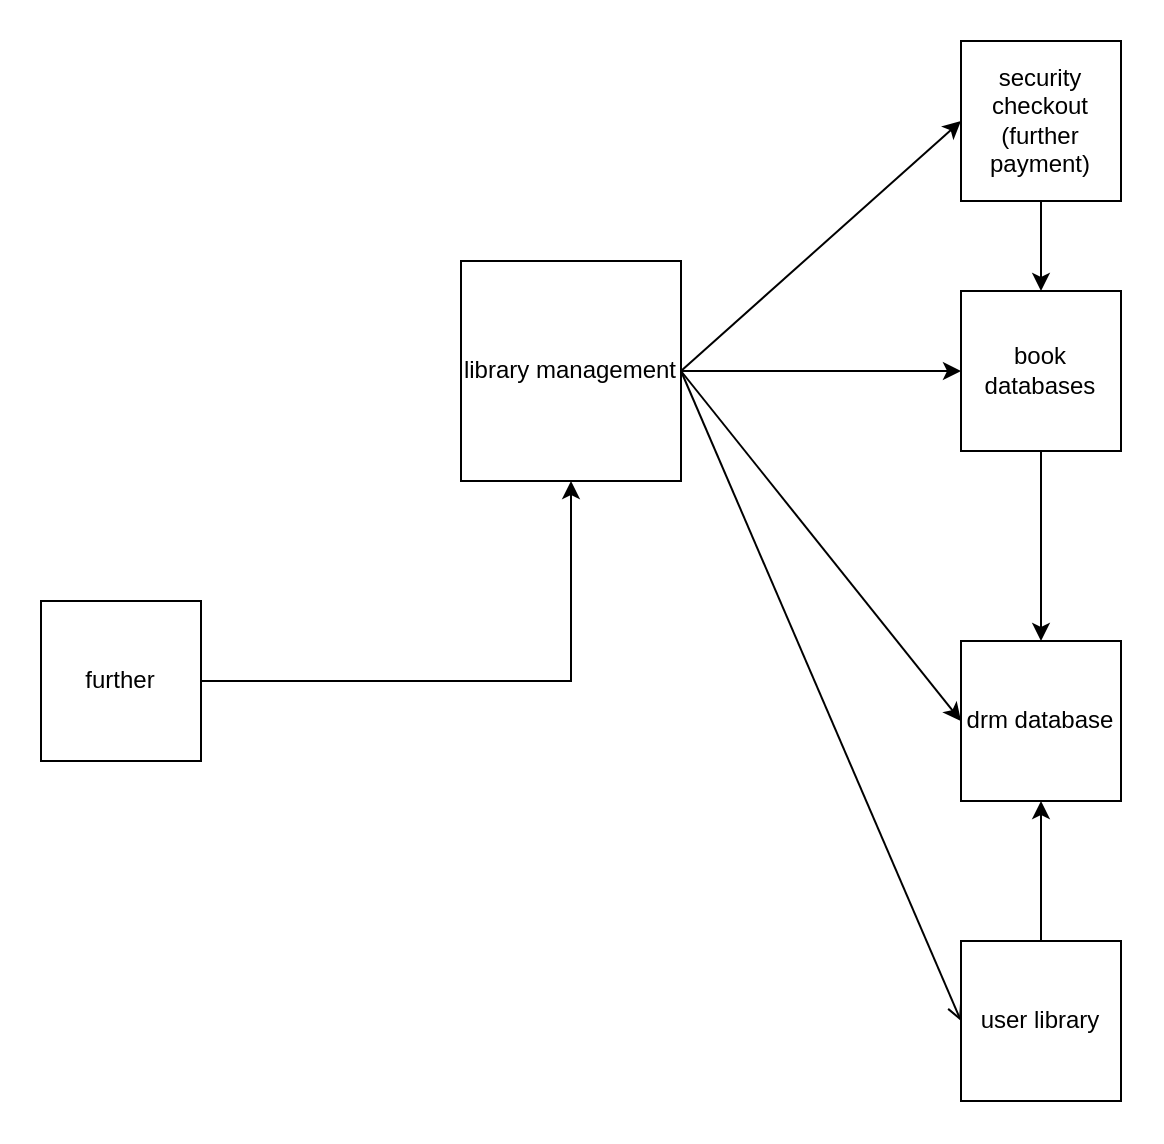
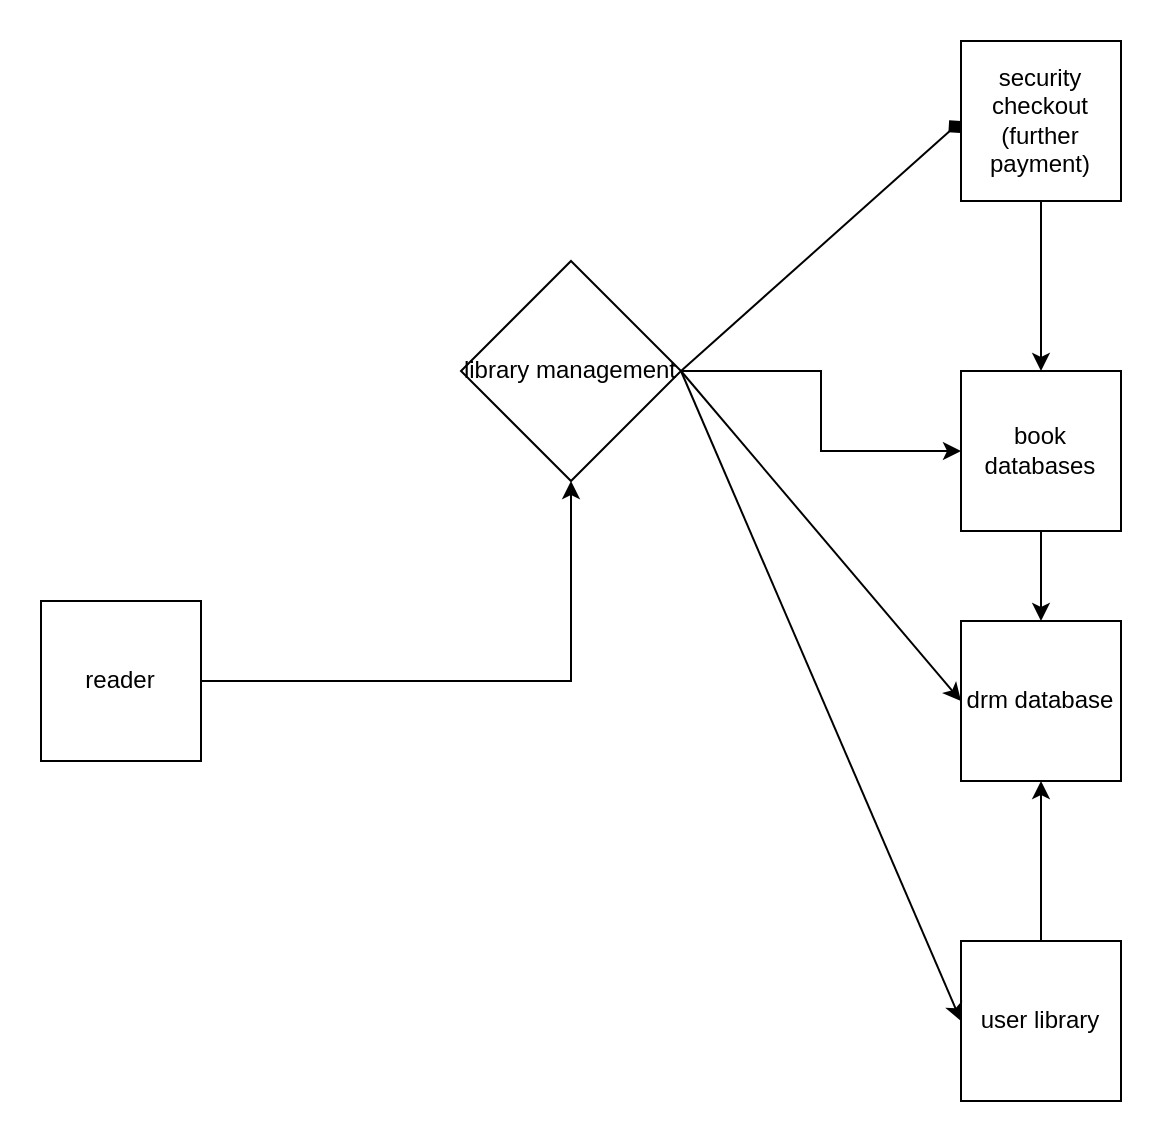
(950, 131) -> (950, 131)
(571, 371) -> (571, 371)
(1041, 371) -> (1041, 451)
(121, 681) -> (121, 681)
(1041, 721) -> (1041, 701)
(956, 1010) -> (955, 1007)
